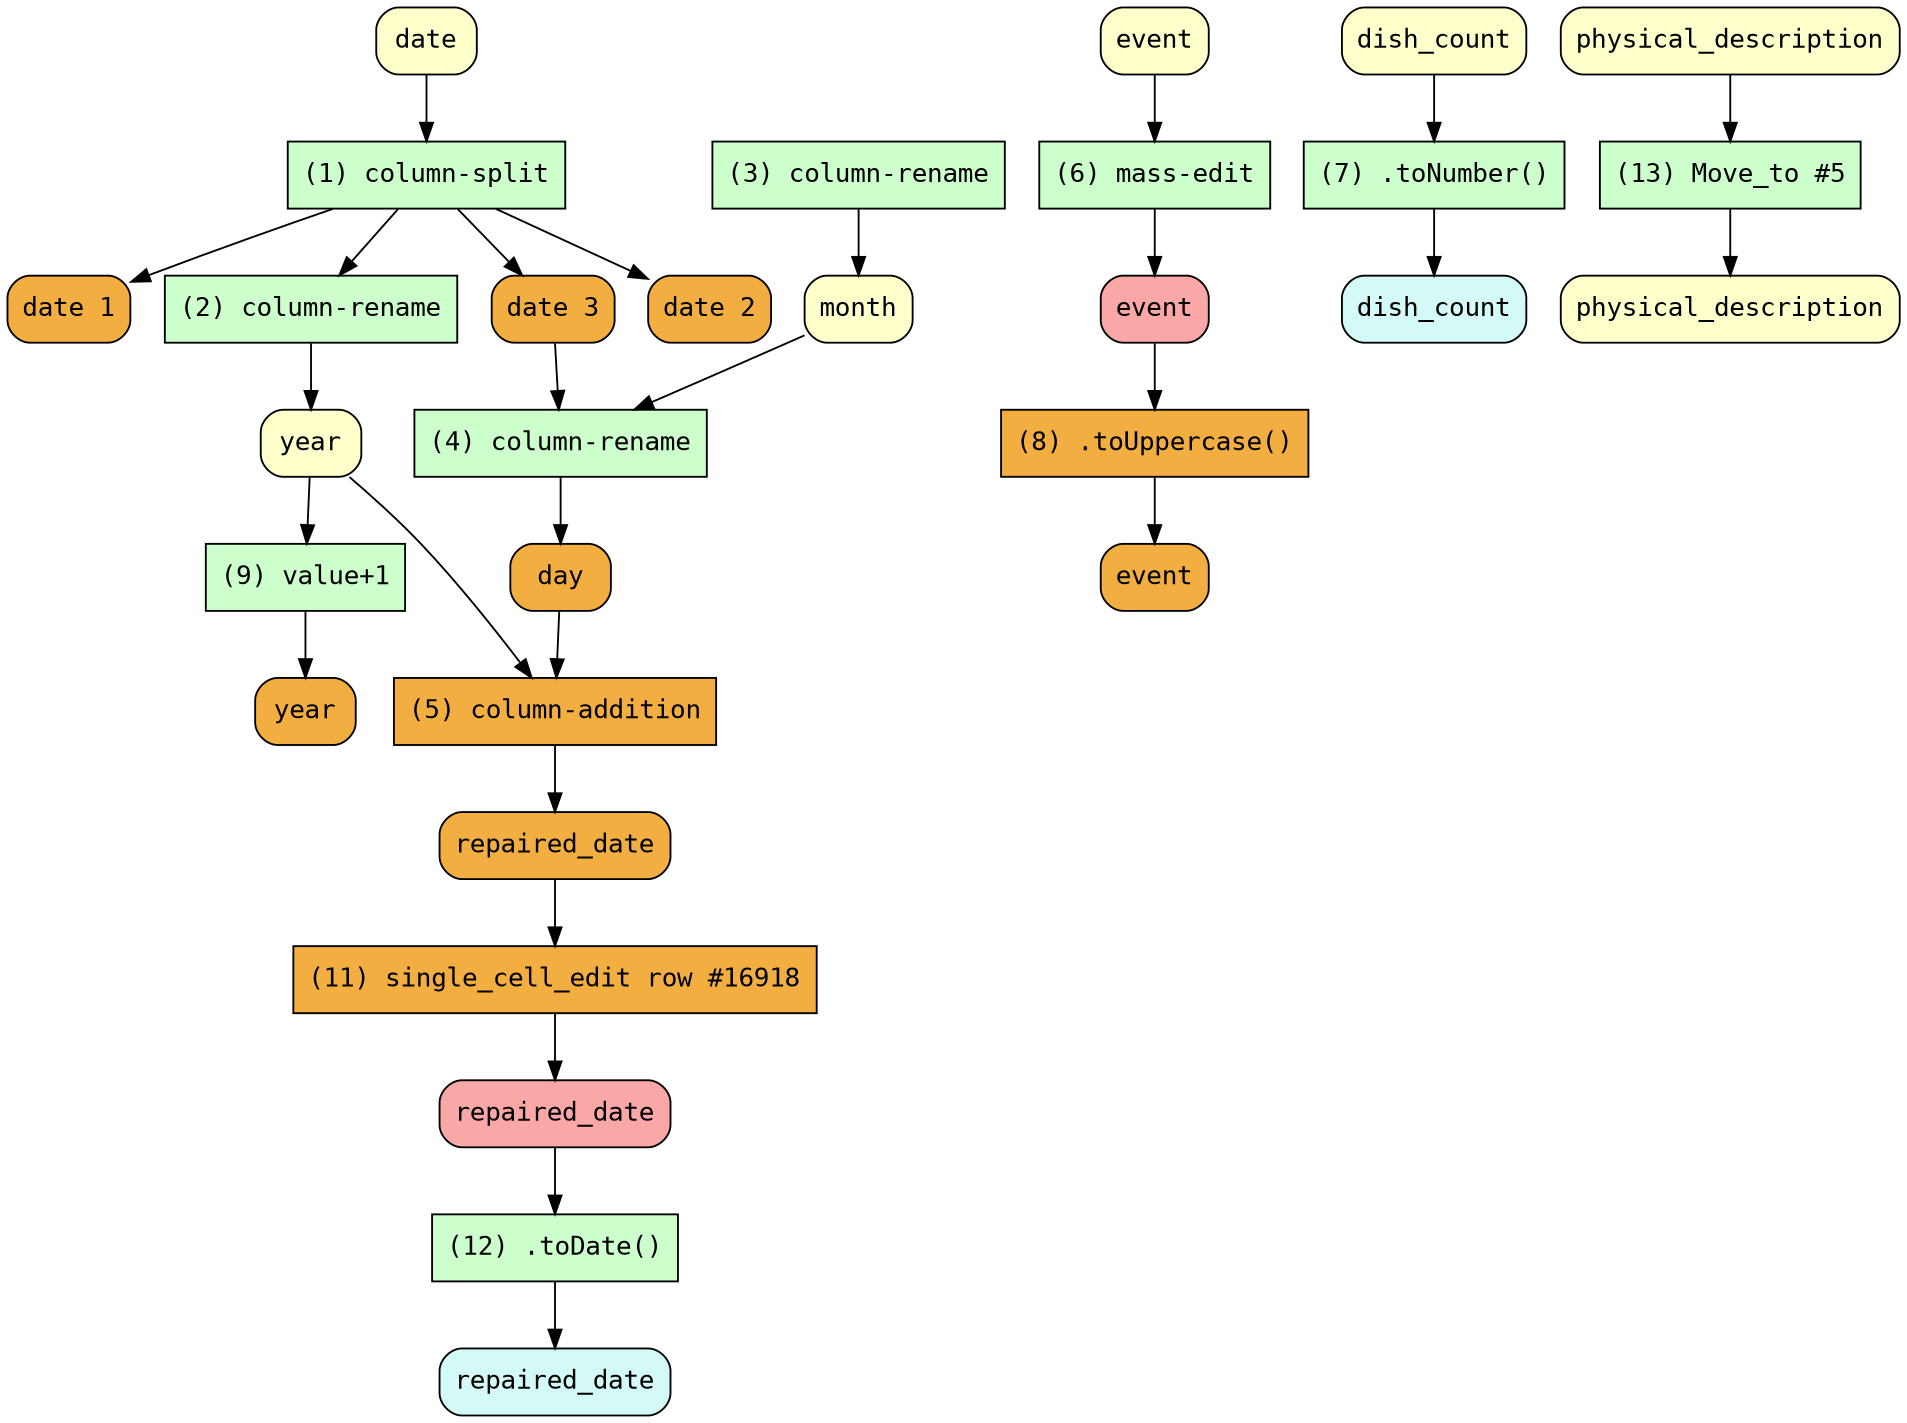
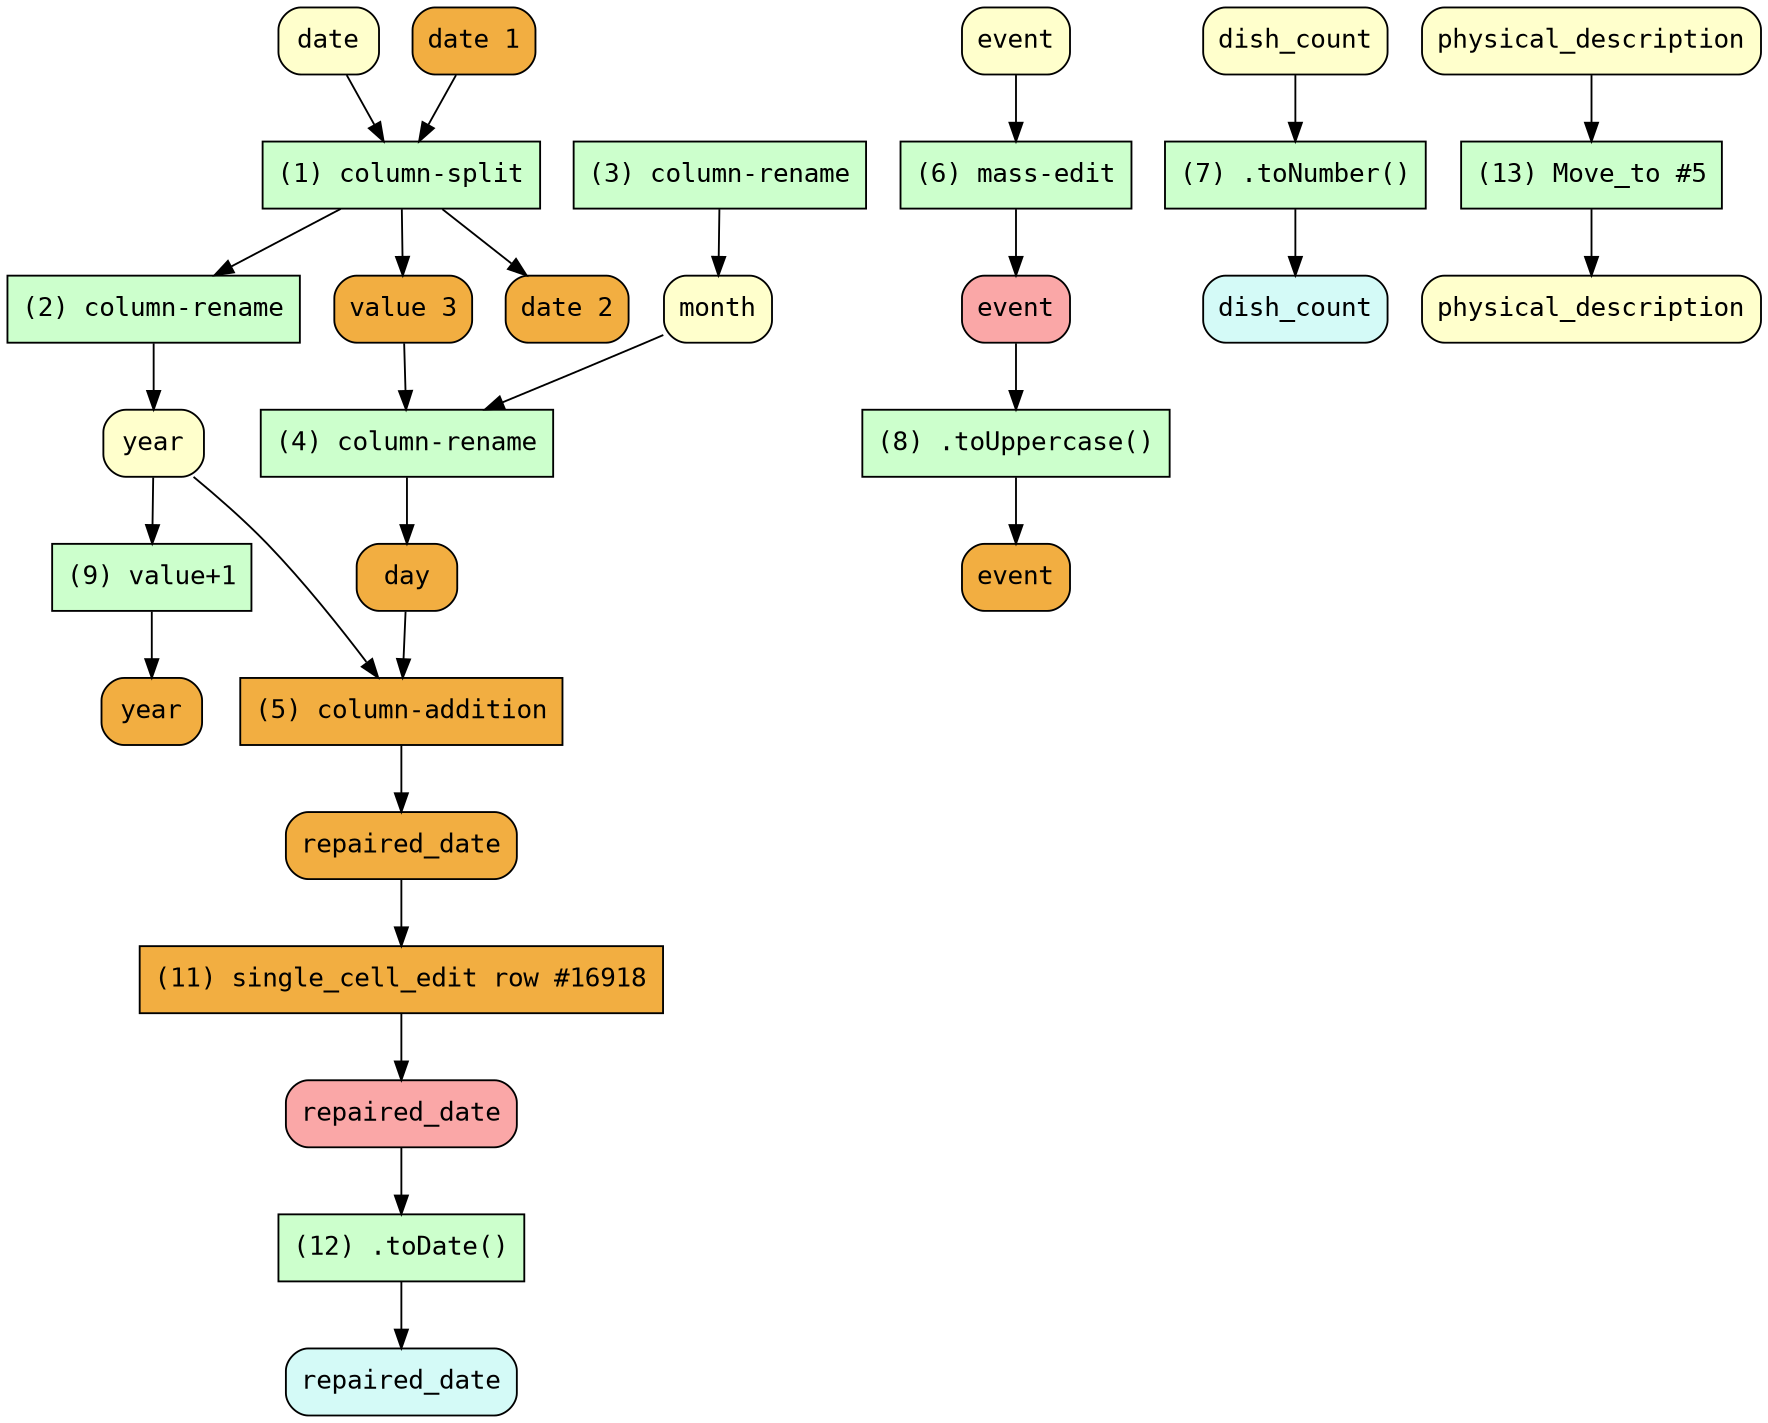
(241, 241) -> (442, 100)
(553, 309) -> (403, 309)
(1155, 443) -> (1016, 443)
